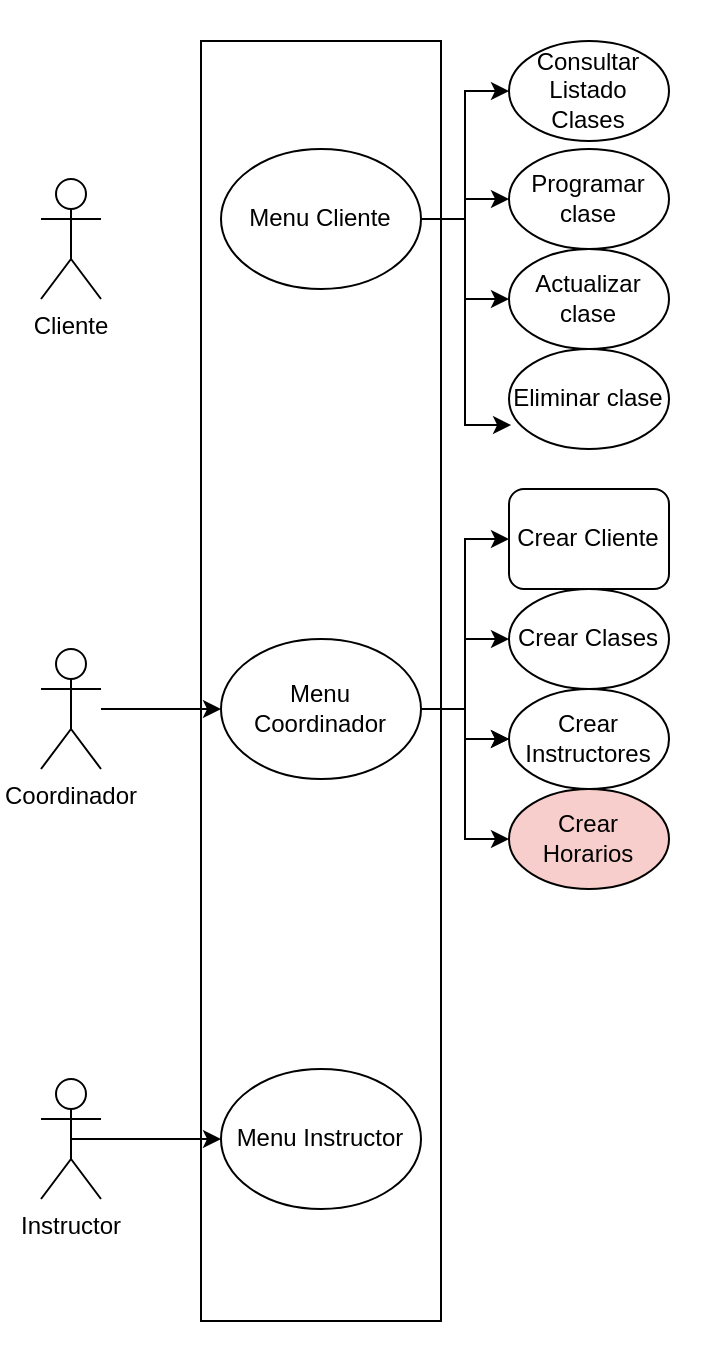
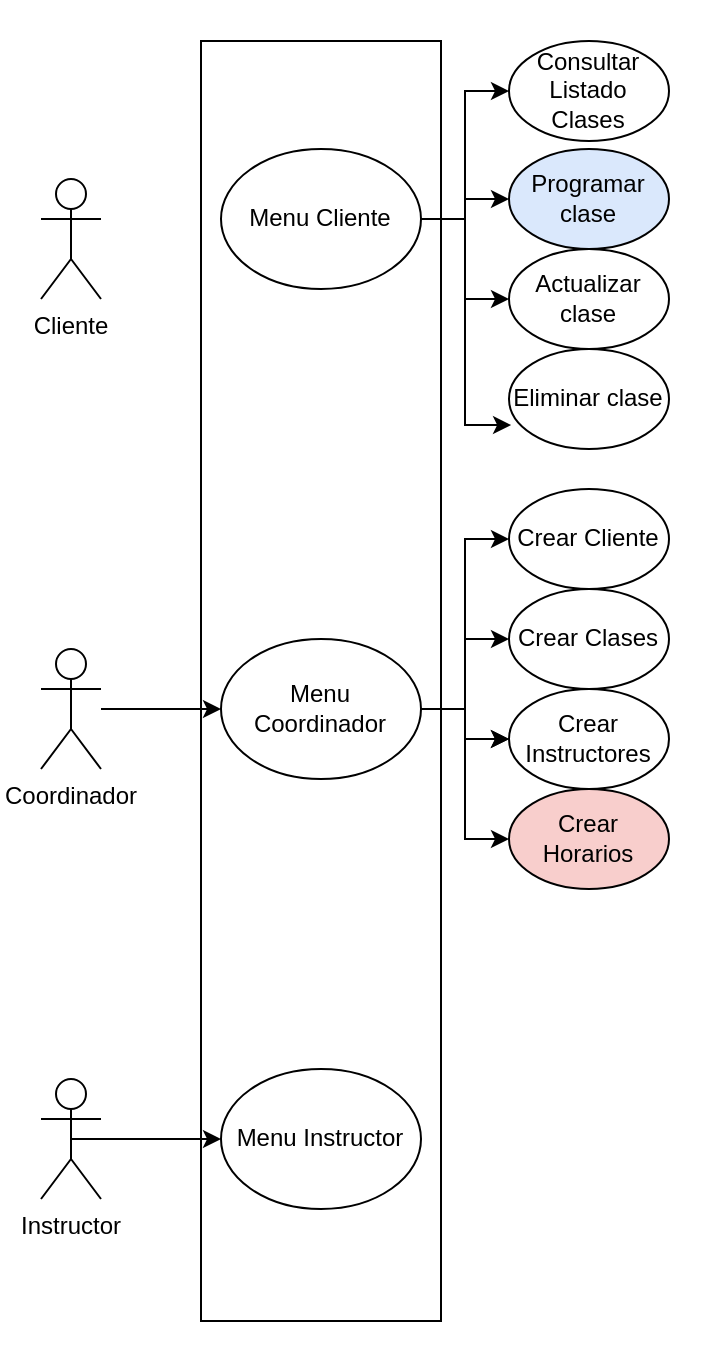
(589, 199) -> (589, 199)
(589, 539) -> (589, 539)
